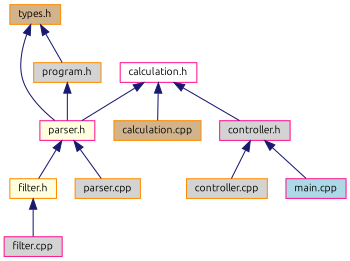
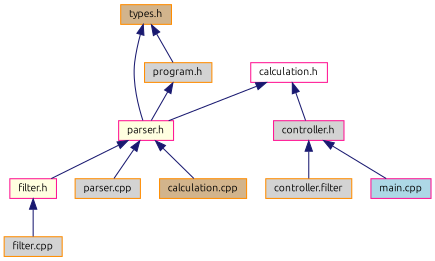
(158, 107) -> (178, 163)
(33, 189) -> (33, 189)
(227, 189) -> (309, 189)
(33, 247) -> (33, 247)
